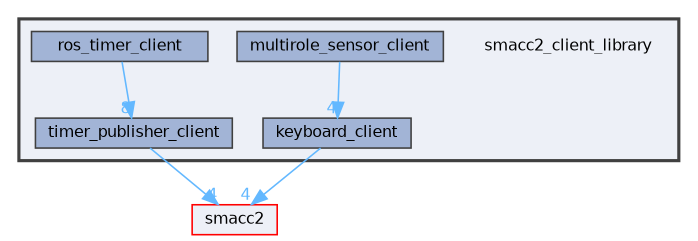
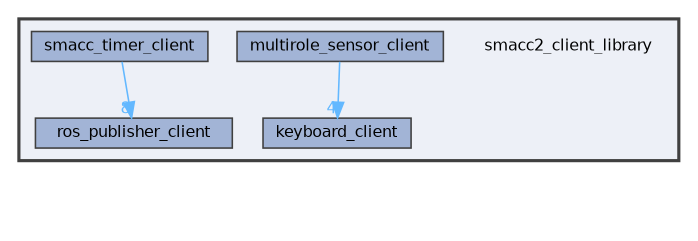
(120, 46) -> (120, 46)
(134, 133) -> (134, 133)
(235, 220) -> none
